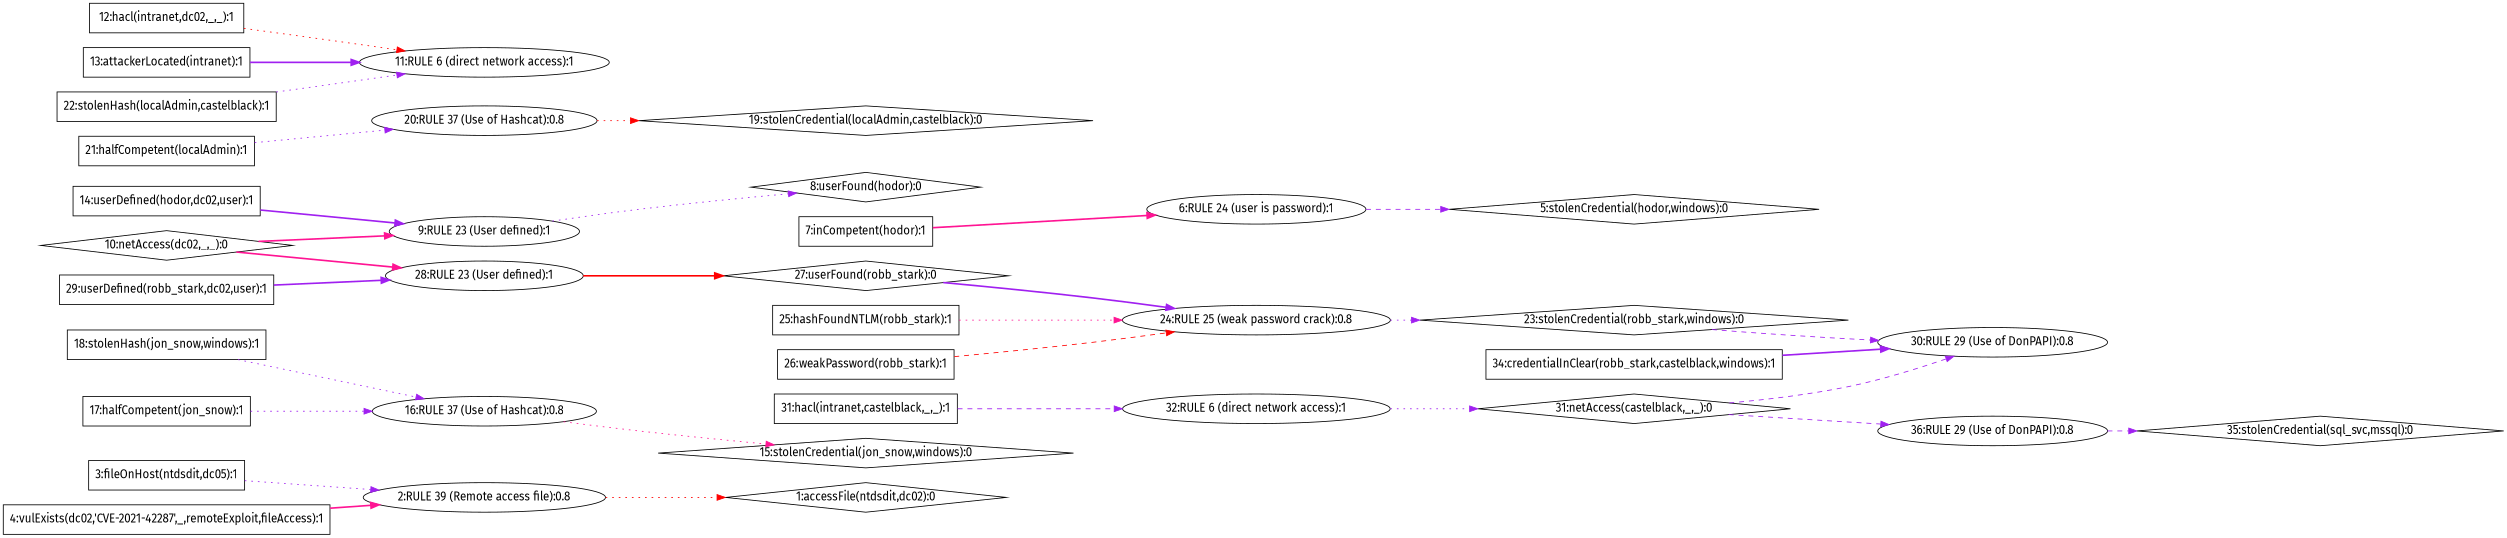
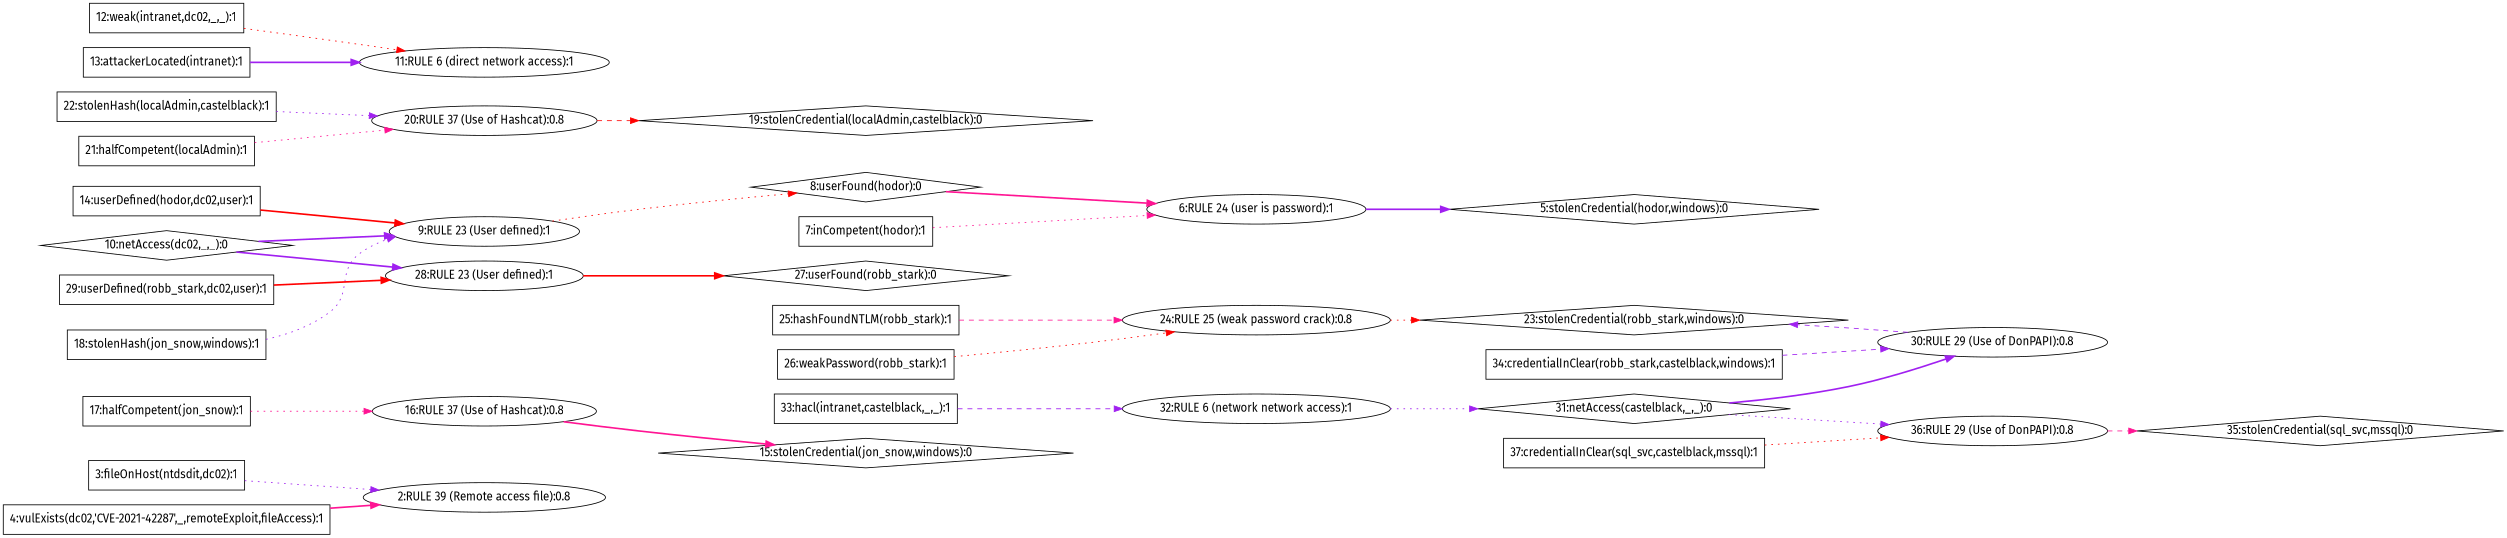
(167, 18) -> (167, 18)
(337, 84) -> (323, 114)
(614, 121) -> (614, 121)
(320, 136) -> (320, 136)
none -> (1046, 197)
(670, 206) -> (670, 206)
(1403, 209) -> (1403, 209)
(328, 216) -> (328, 216)
(1040, 222) -> (1040, 222)
(322, 239) -> (322, 239)
(315, 260) -> (315, 260)
(327, 283) -> (327, 283)
(1055, 294) -> none
(1037, 320) -> (1037, 320)
(1401, 320) -> (1401, 320)
(1791, 335) -> (1853, 328)
(1060, 346) -> (1060, 346)
(1832, 352) -> (1832, 352)
(327, 378) -> (339, 301)
(1839, 388) -> (1839, 388)
(866, 409) -> (866, 409)
(1256, 409) -> (1256, 409)
(307, 411) -> (307, 411)
(1805, 419) -> (1805, 419)
(2118, 431) -> (2118, 431)
(665, 434) -> (665, 434)
none -> (1634, 453)
(167, 475) -> (167, 475)
(866, 497) -> none
